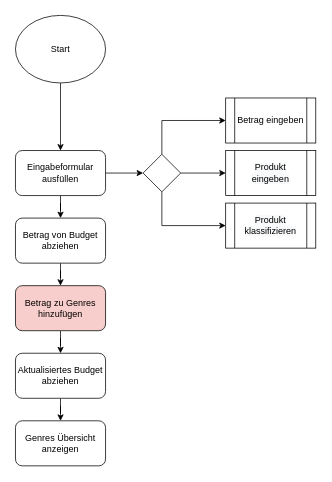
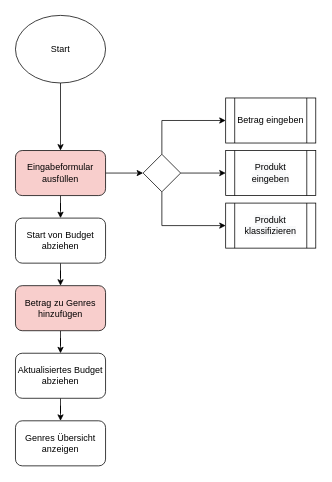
(60, 173) -> (60, 173)
(60, 240) -> (60, 240)
